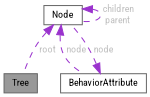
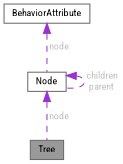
(46, 50) -> (58, 117)
(66, 58) -> none
